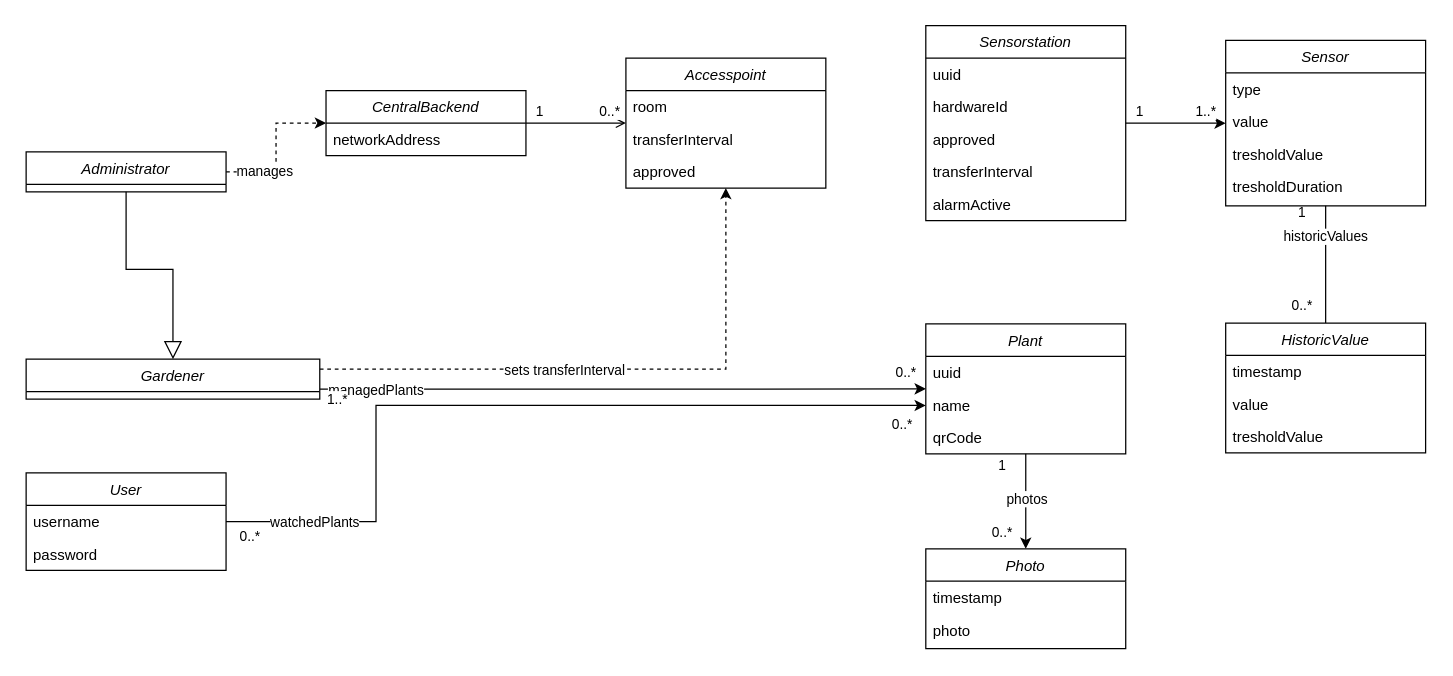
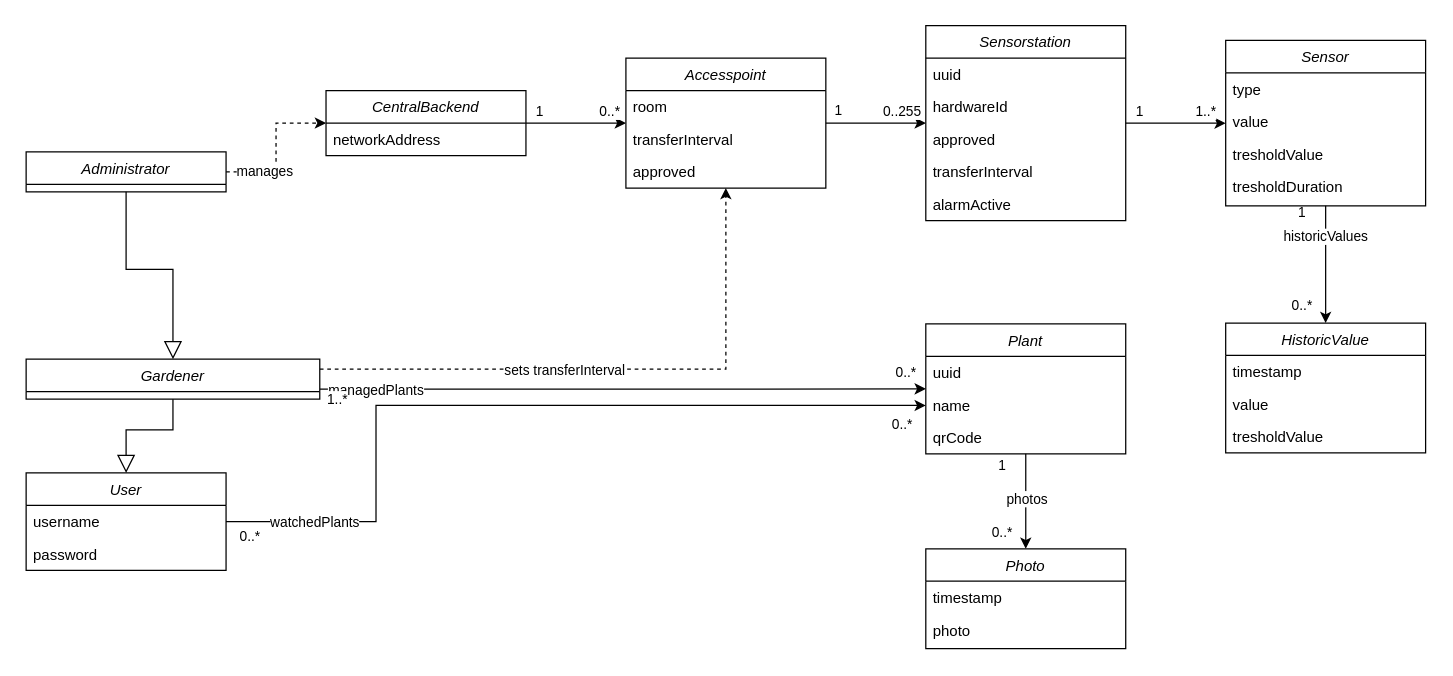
(617, 123) -> (616, 123)
none -> (872, 123)
(1326, 316) -> (1326, 313)
none -> (150, 430)
